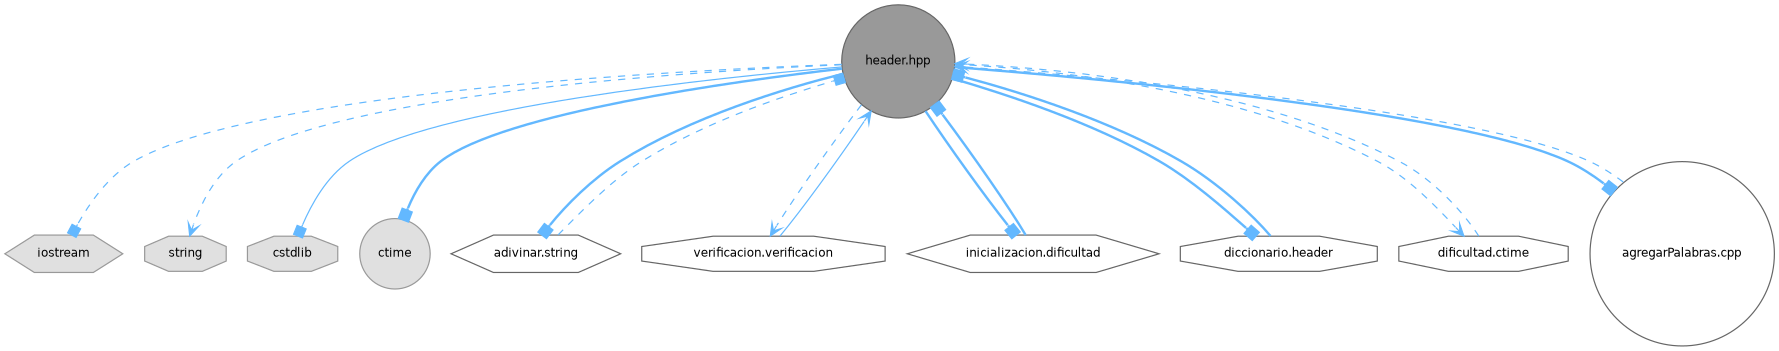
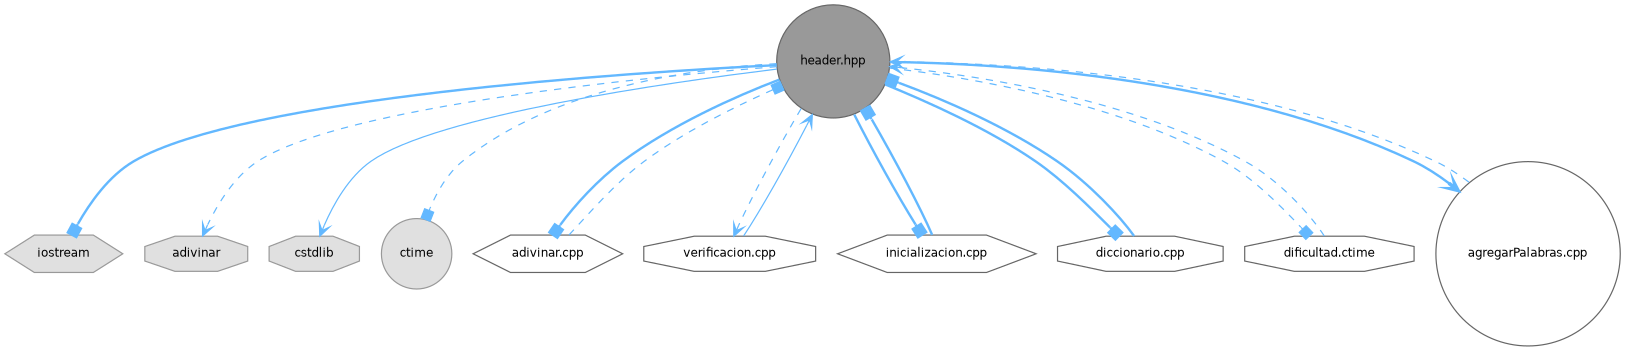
(441, 93) -> (409, 96)
(1285, 101) -> (1178, 90)
(552, 102) -> (531, 109)
(609, 105) -> (539, 115)
(1324, 137) -> (1152, 129)
(185, 254) -> (196, 254)
(536, 254) -> (548, 254)
(763, 254) -> (730, 254)
(1033, 254) -> (937, 254)
(1279, 254) -> (1140, 254)
